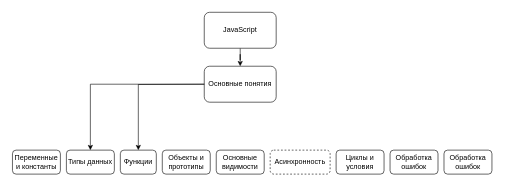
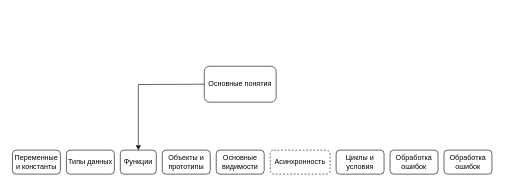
(240, 30) -> none
(240, 59) -> none
(90, 114) -> none
